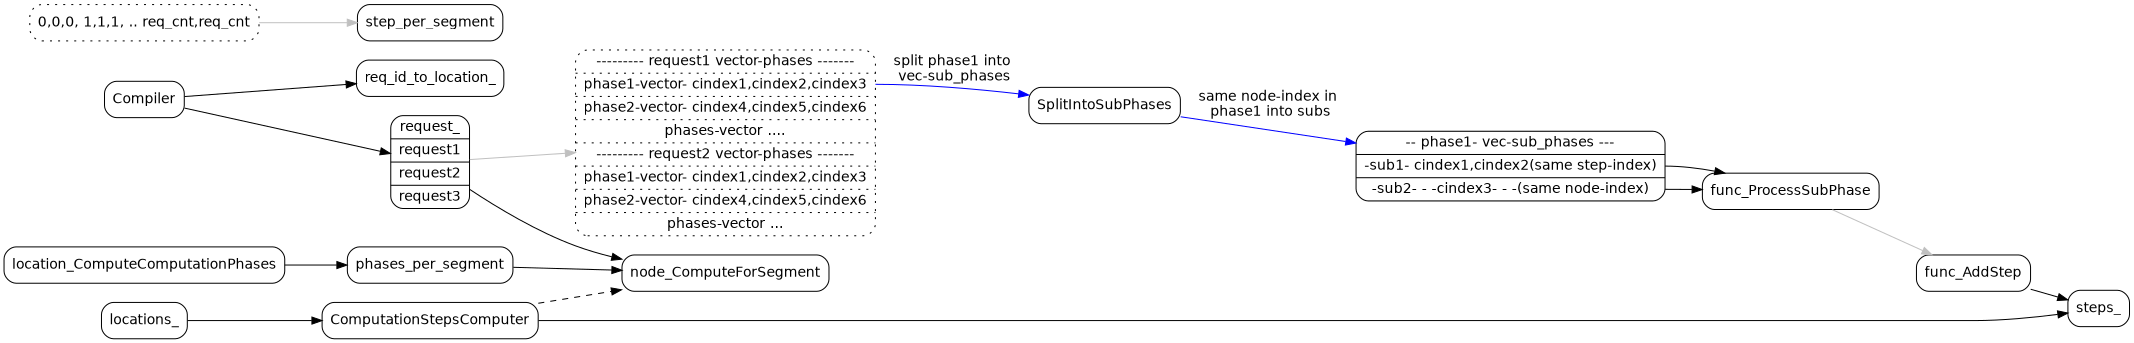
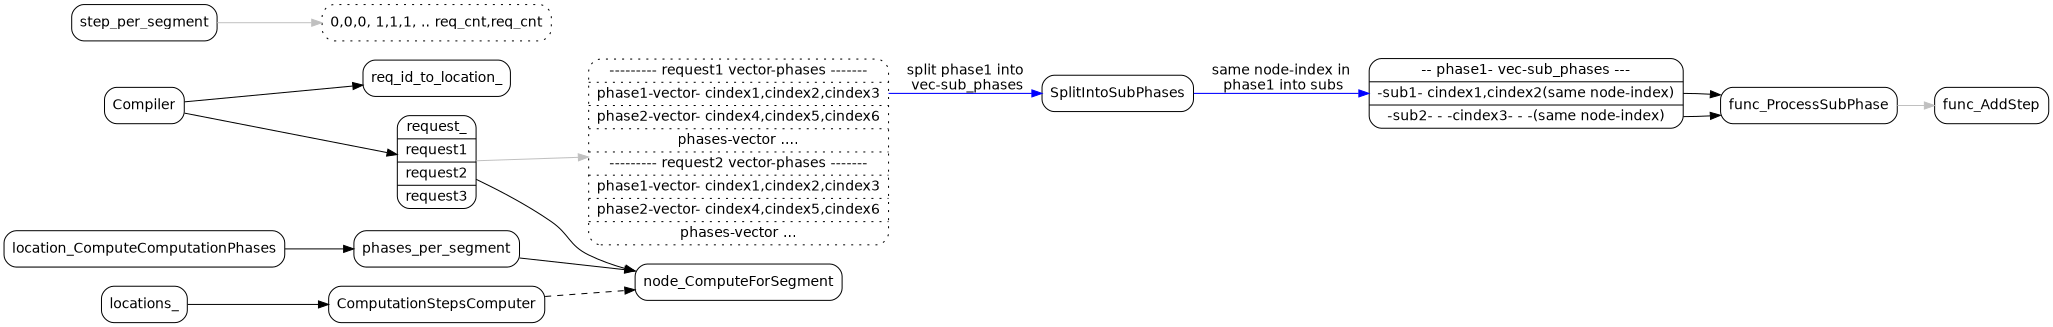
(303, 23) -> (264, 23)
(1511, 166) -> (1526, 93)
(2099, 308) -> none
